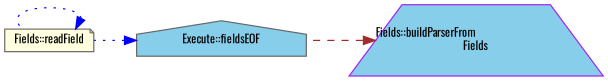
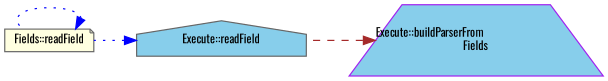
(221, 40) -> (221, 40)
(476, 40) -> (476, 40)
